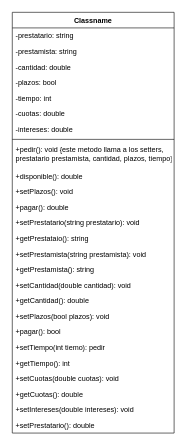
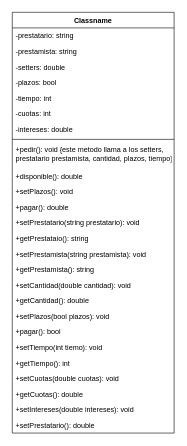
(46, 67) -> (45, 67)
(43, 114) -> (37, 114)
(65, 348) -> (63, 348)
